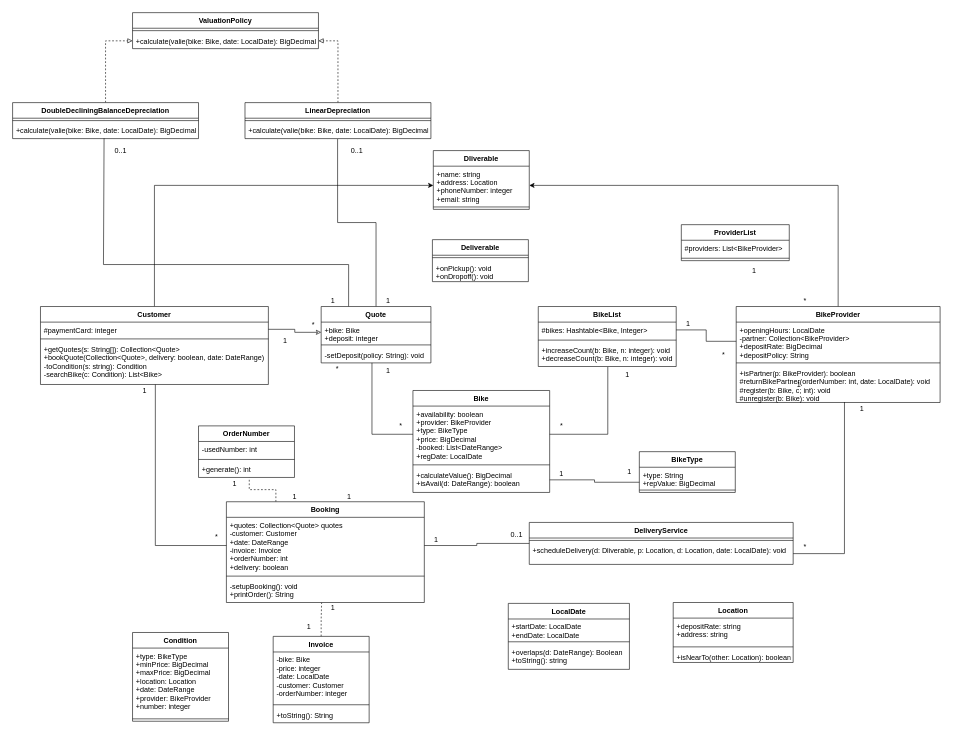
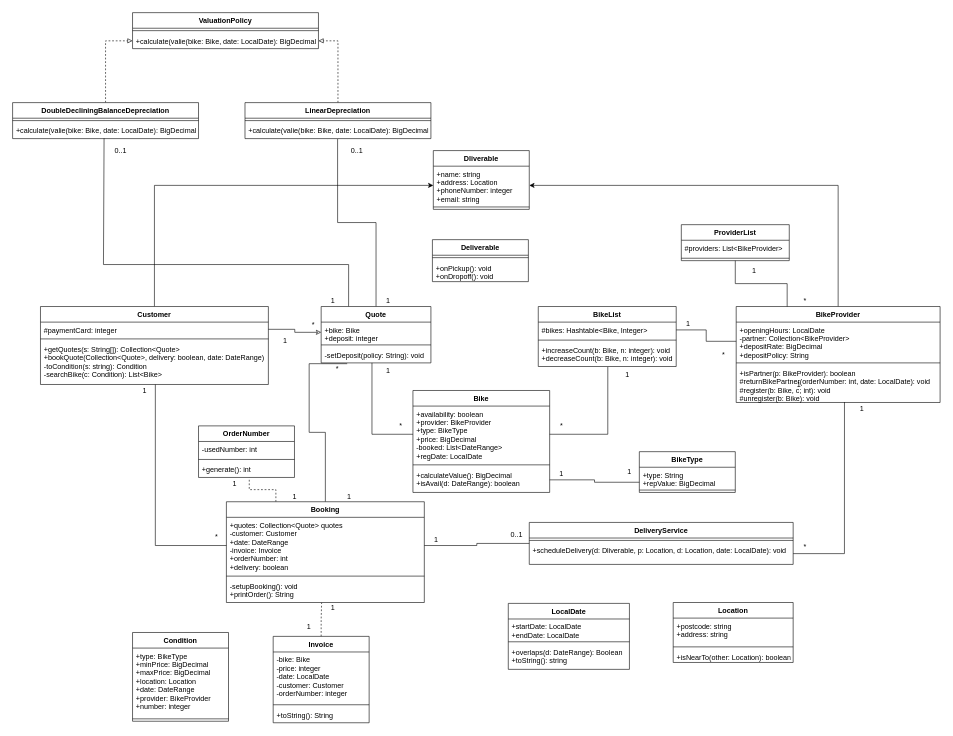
none -> (762, 283)
none -> (312, 432)
(713, 626) -> (708, 626)
